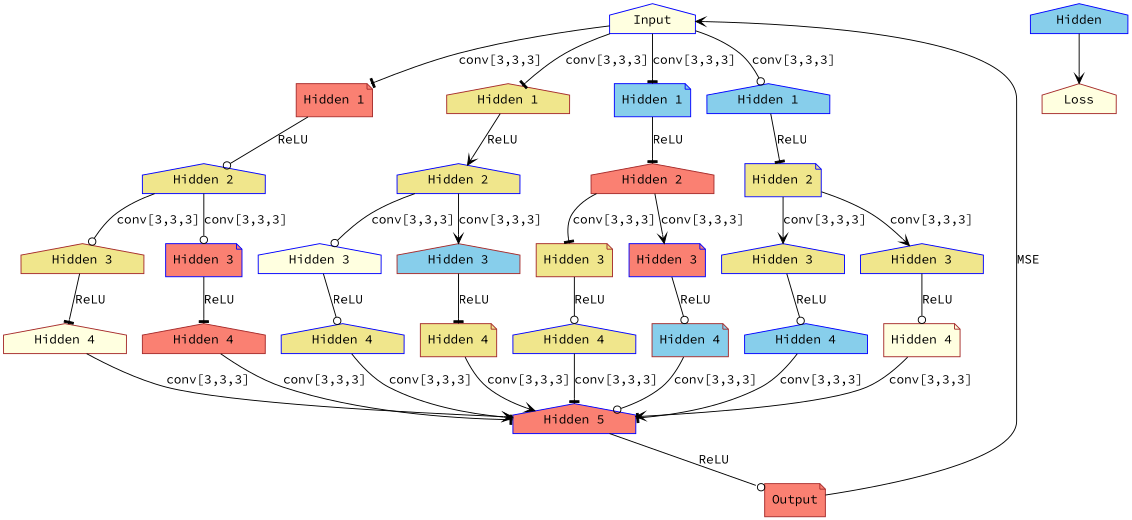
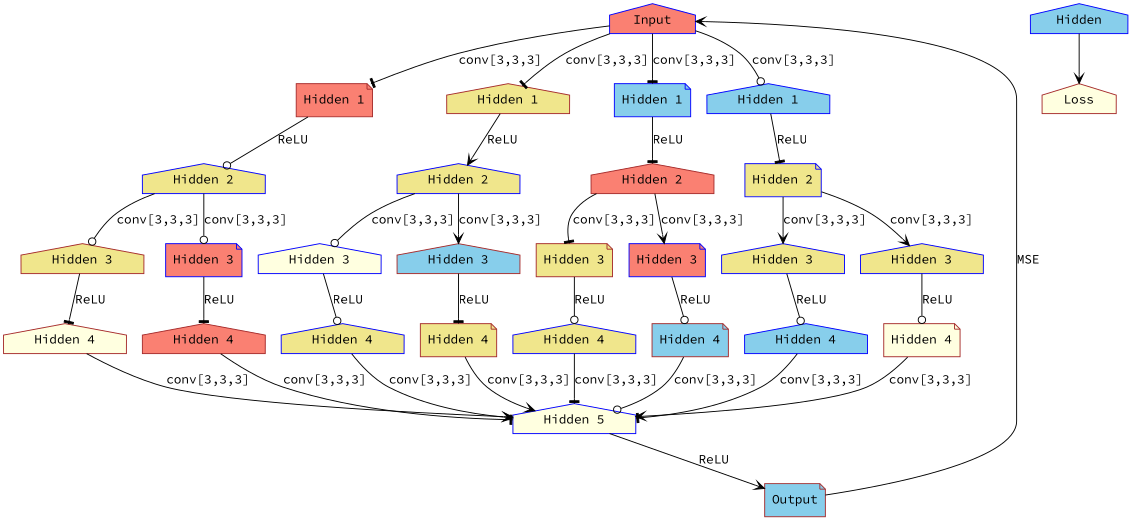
(653, 20) -> (653, 20)
(574, 420) -> (574, 420)
(683, 459) -> (683, 459)
(795, 500) -> (795, 500)
